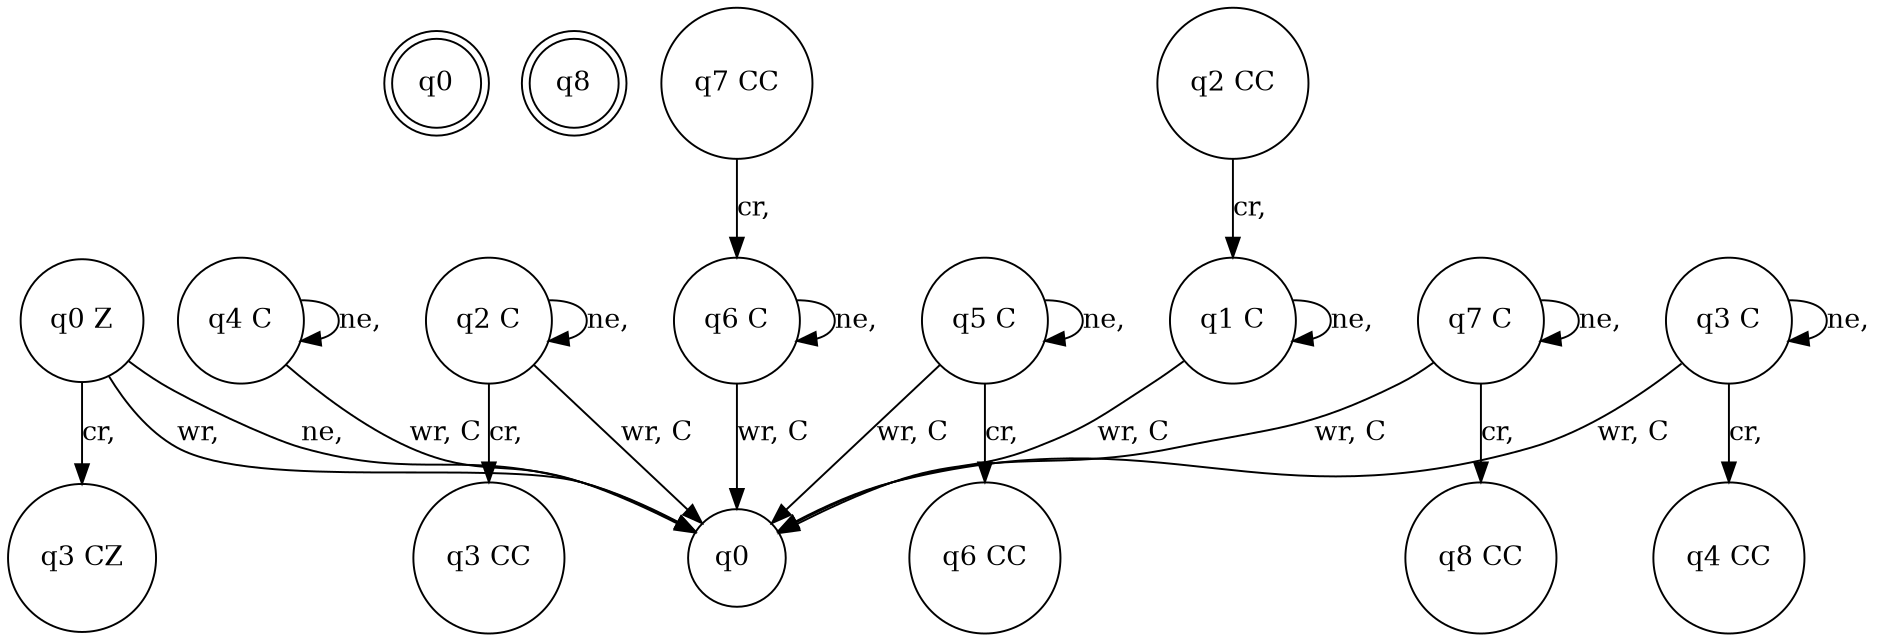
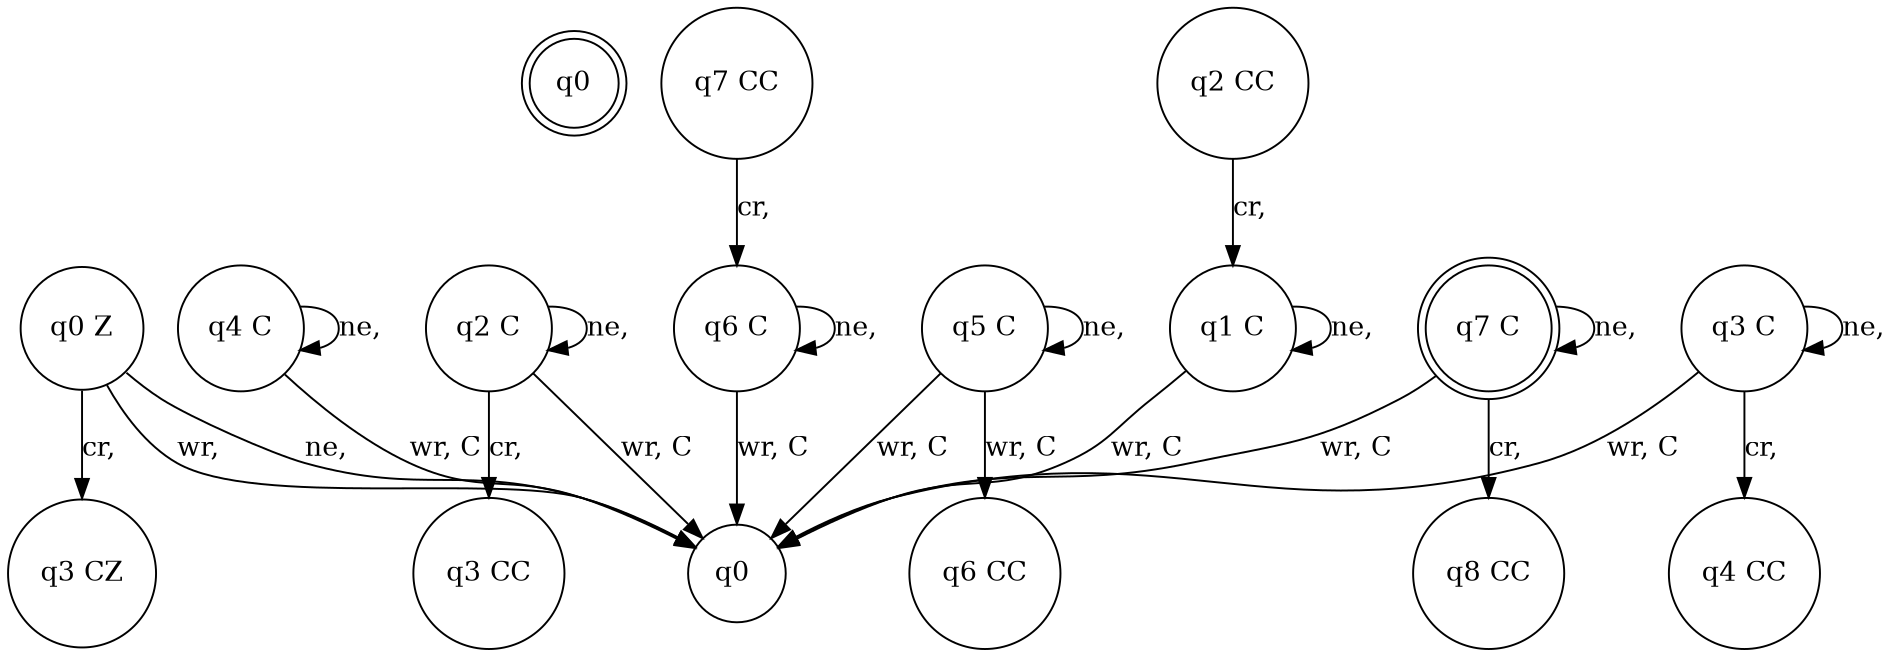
(574, 83) -> none
(1481, 321) -> (1489, 328)
(1006, 433) -> (1021, 449)
